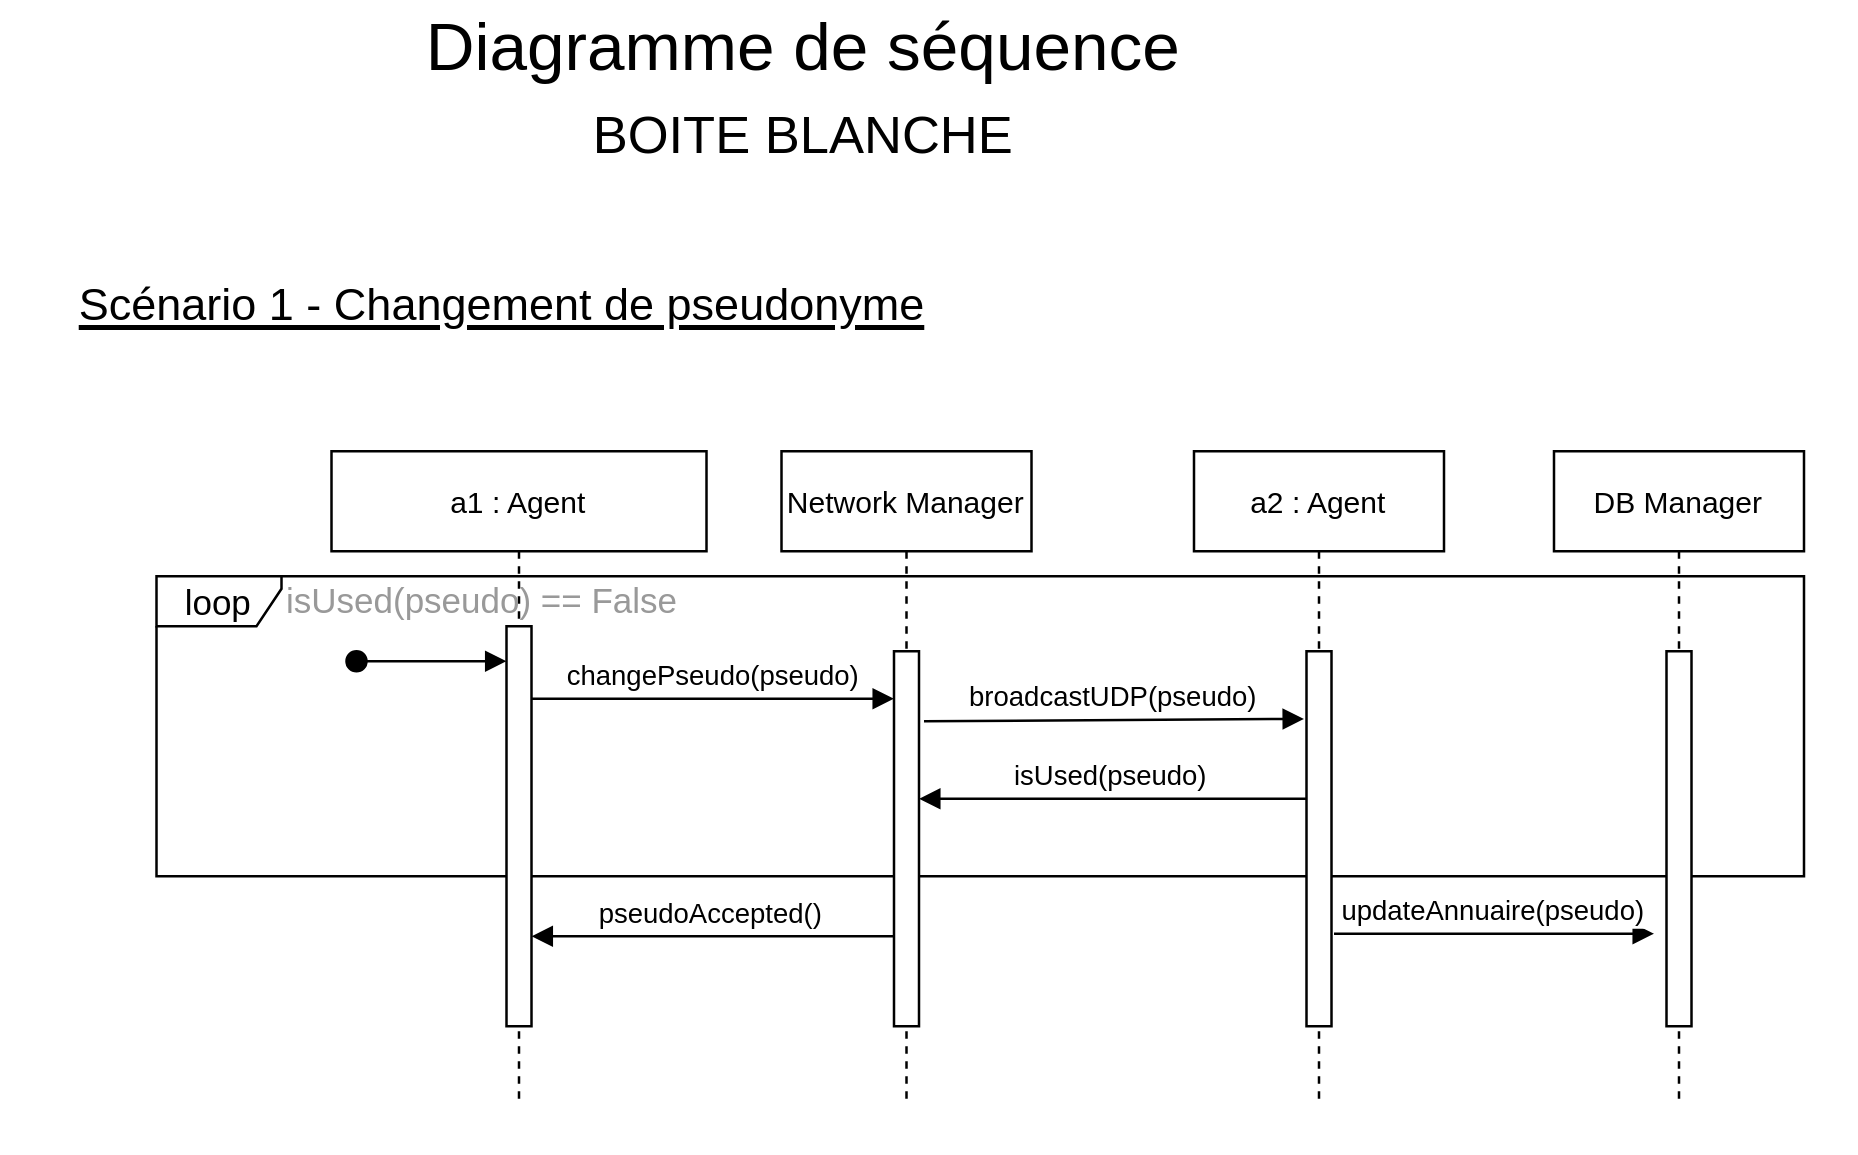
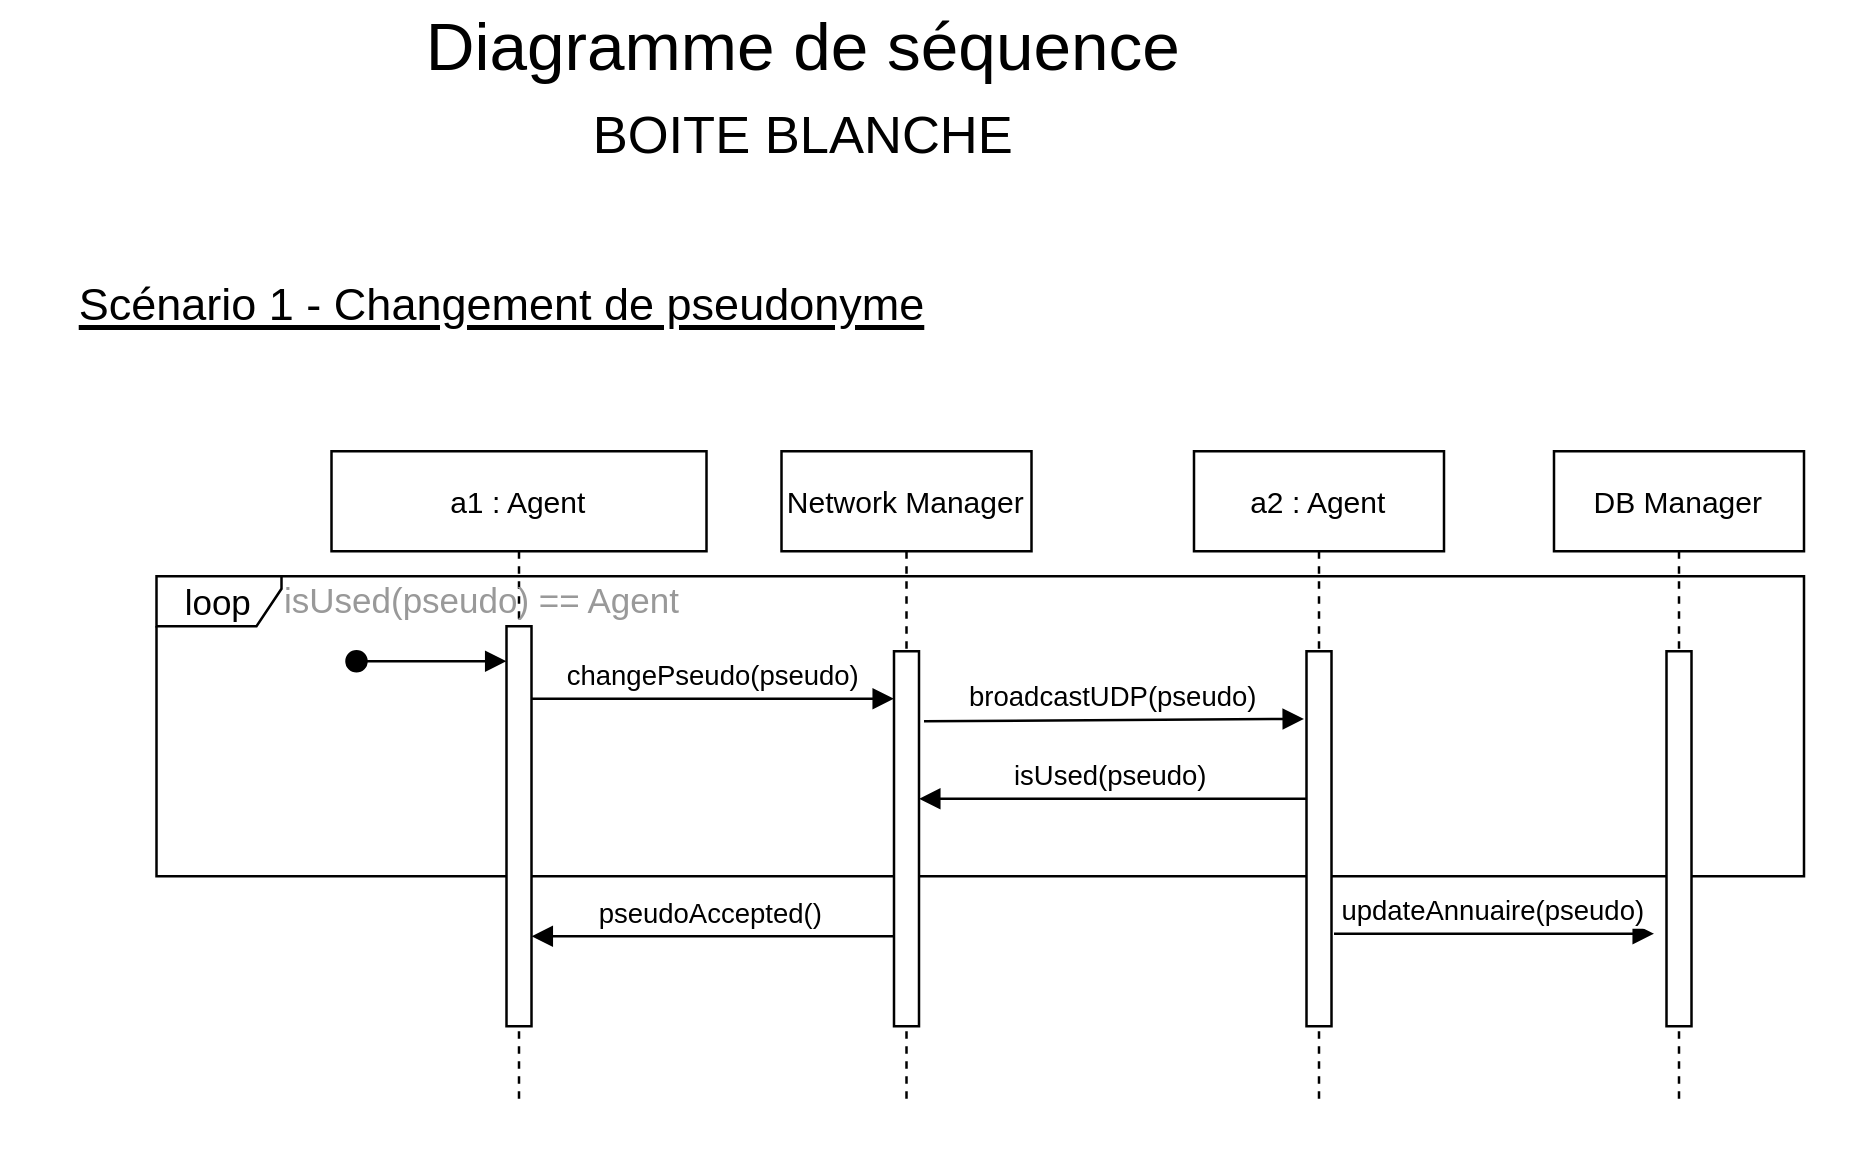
(483, 601) -> (483, 601)
